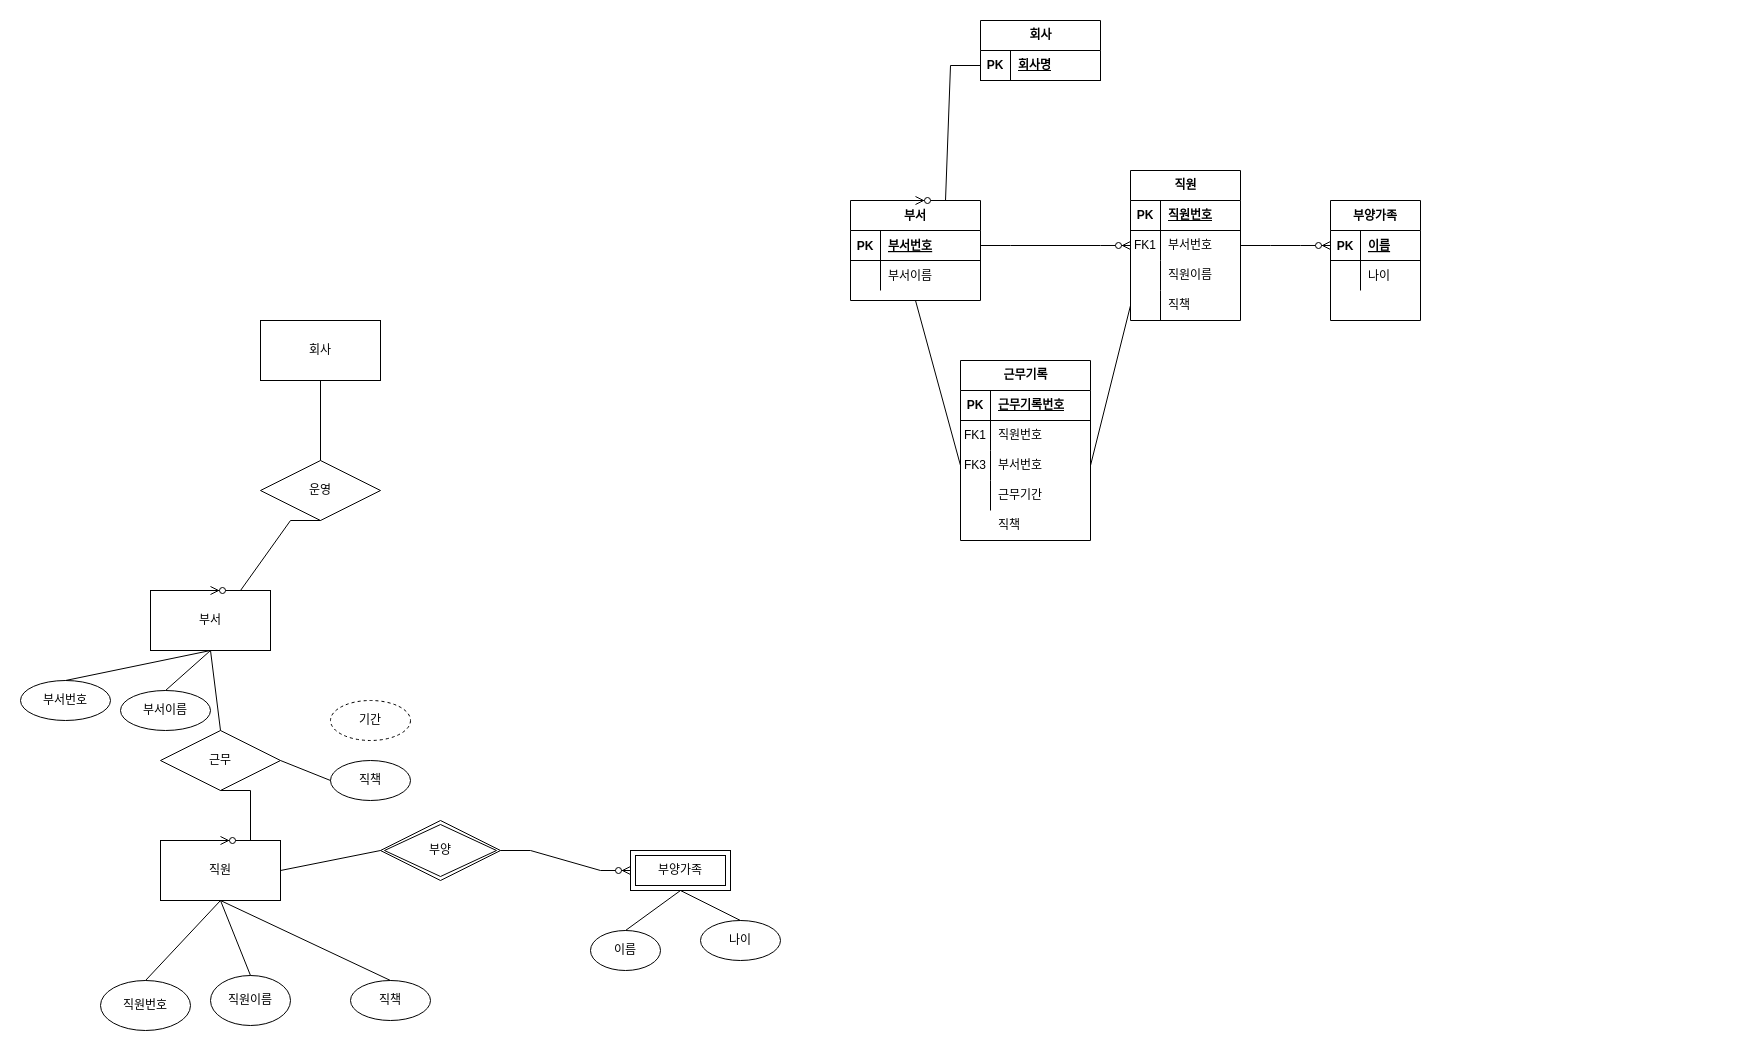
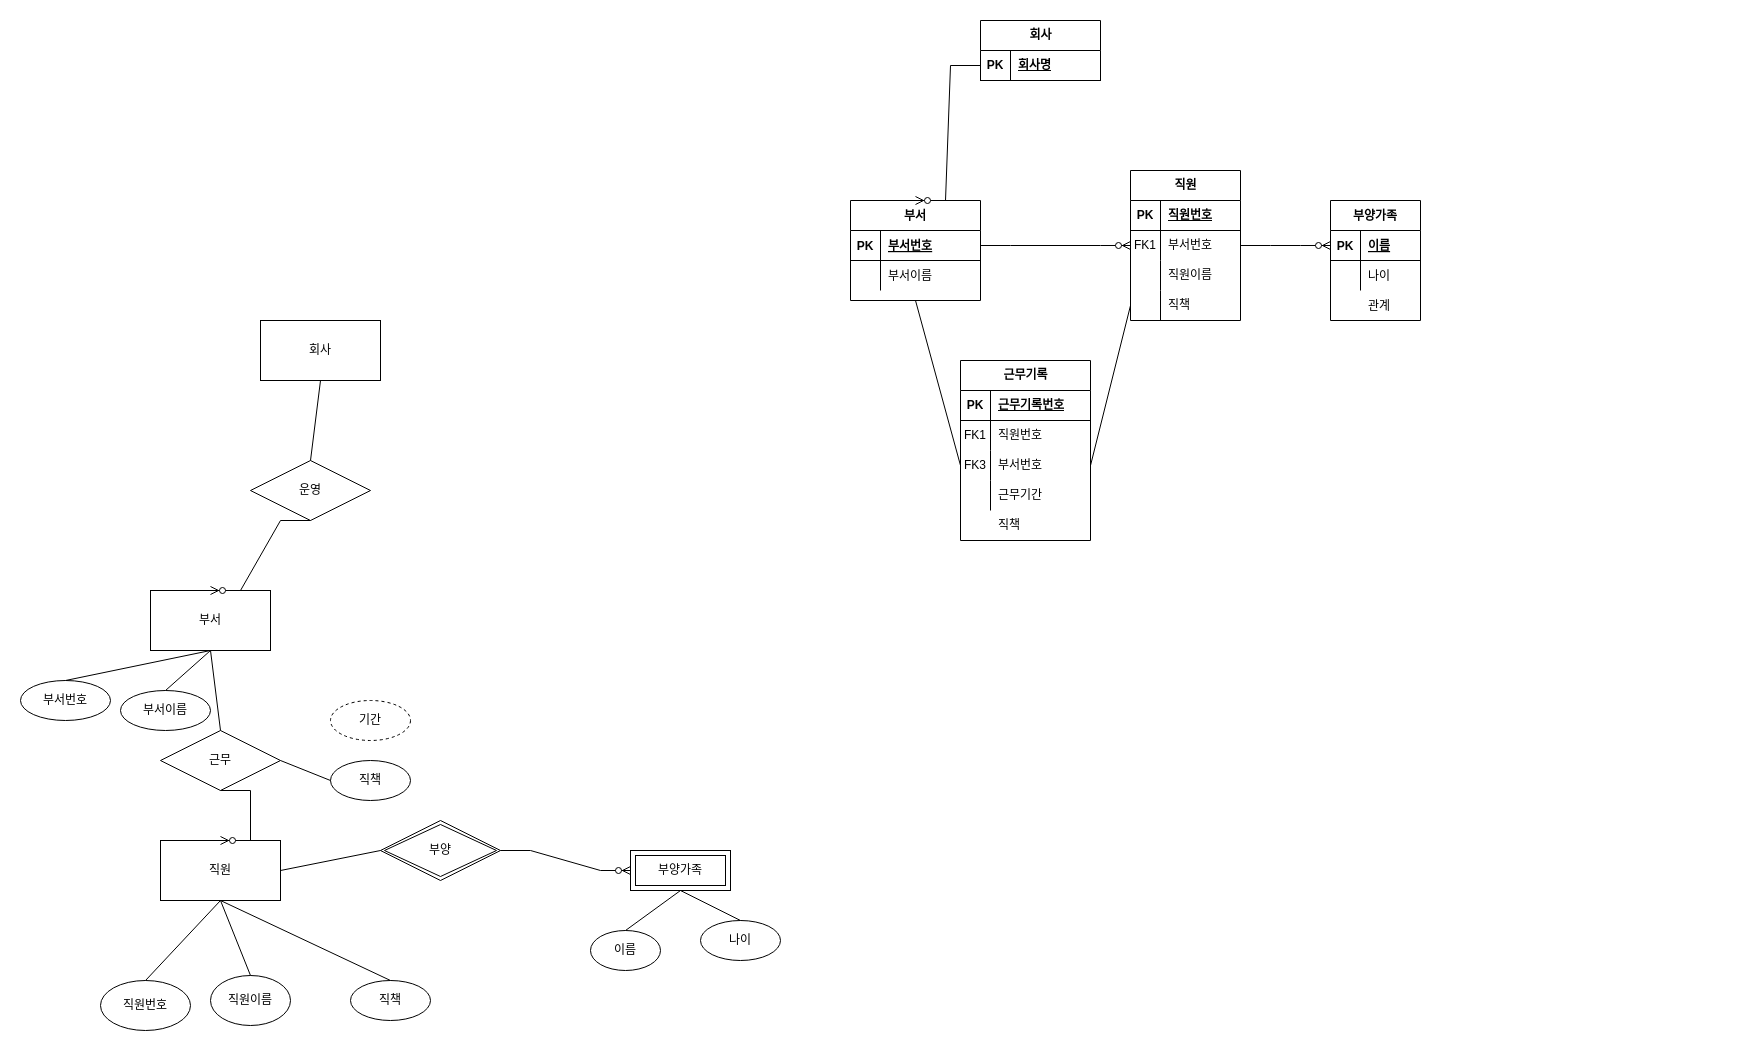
none -> (1391, 306)
(321, 491) -> (311, 491)
